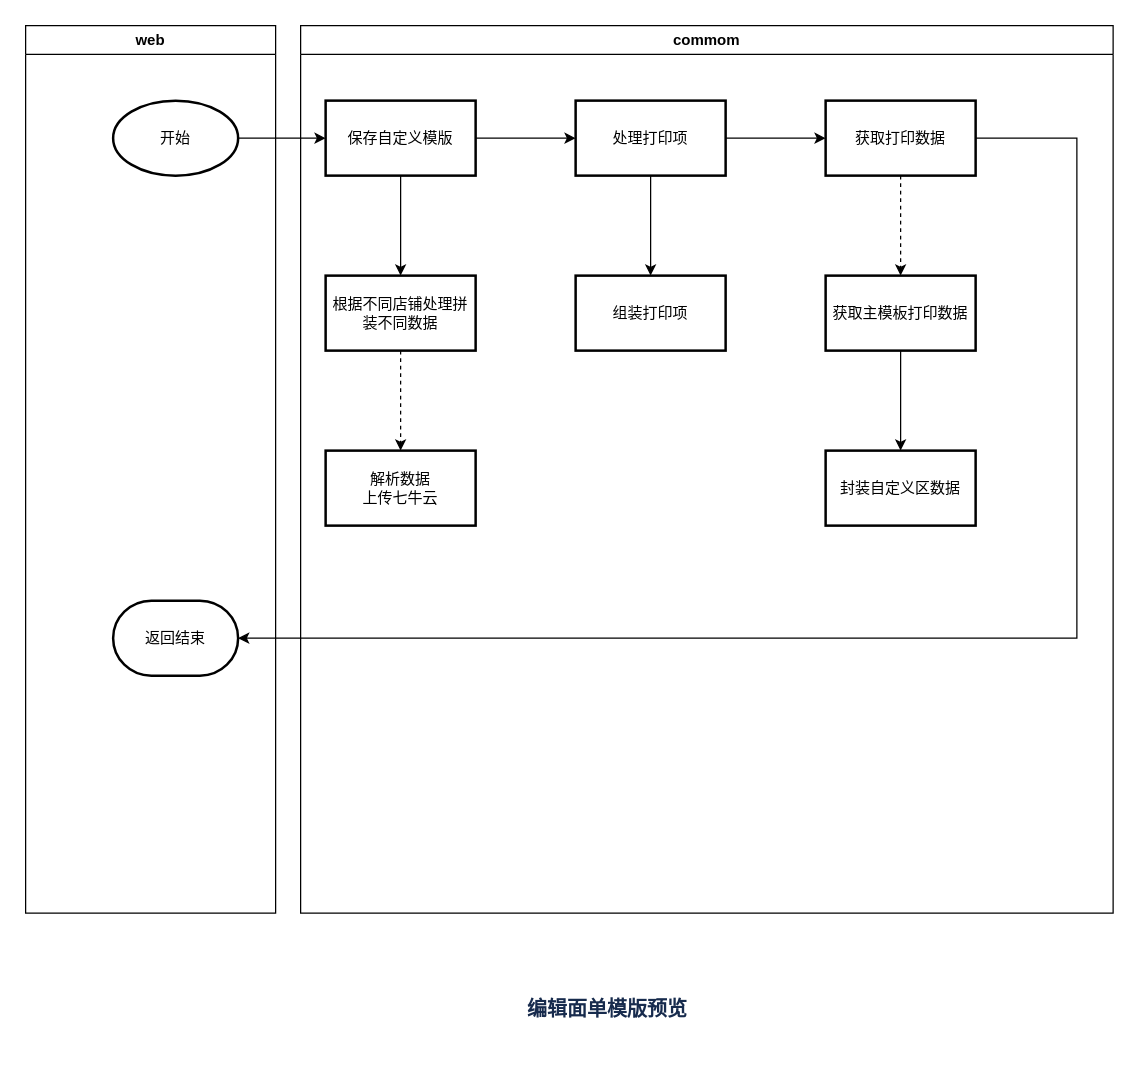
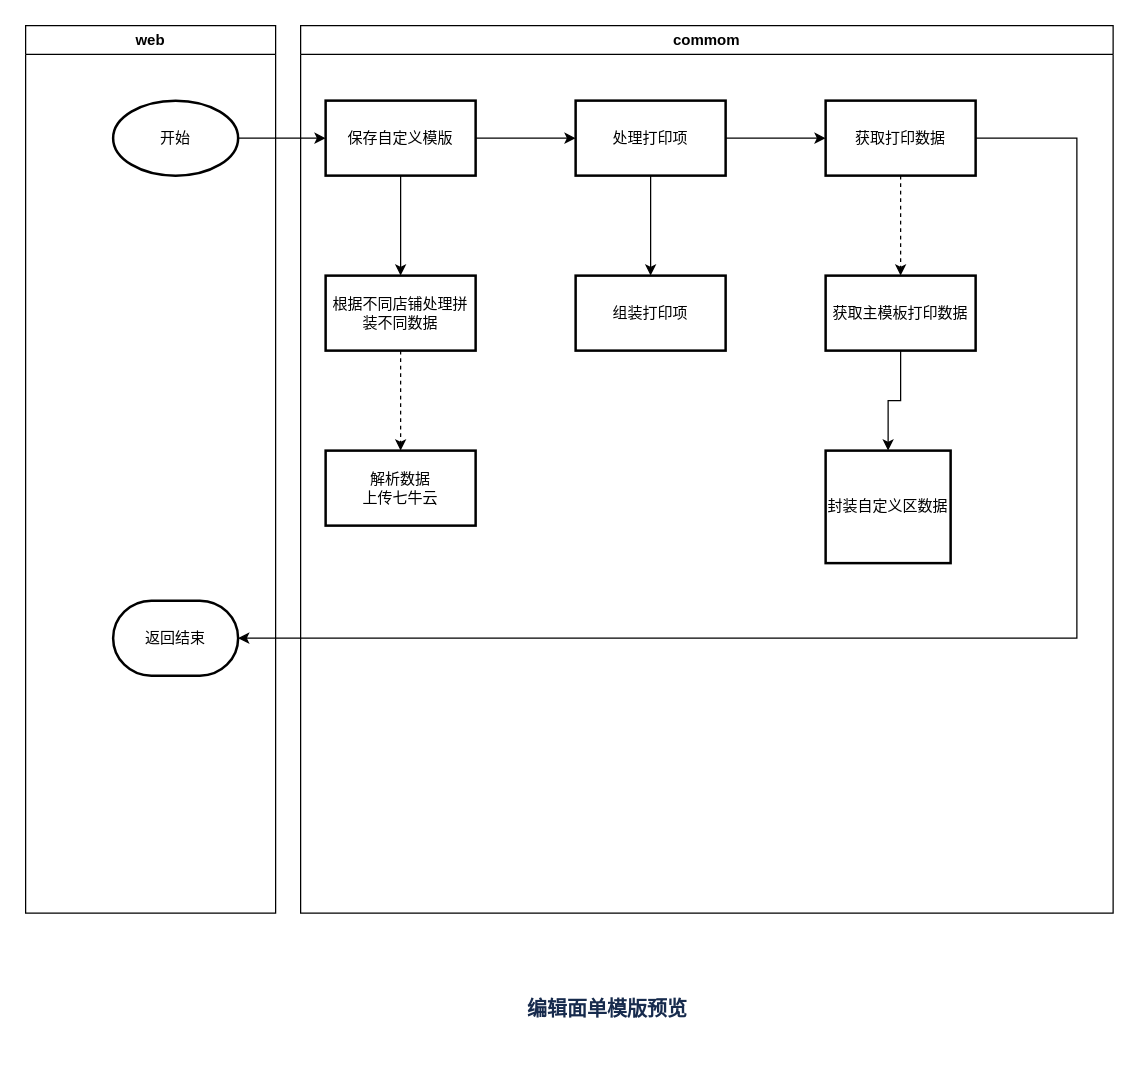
(901, 488) -> (888, 507)
